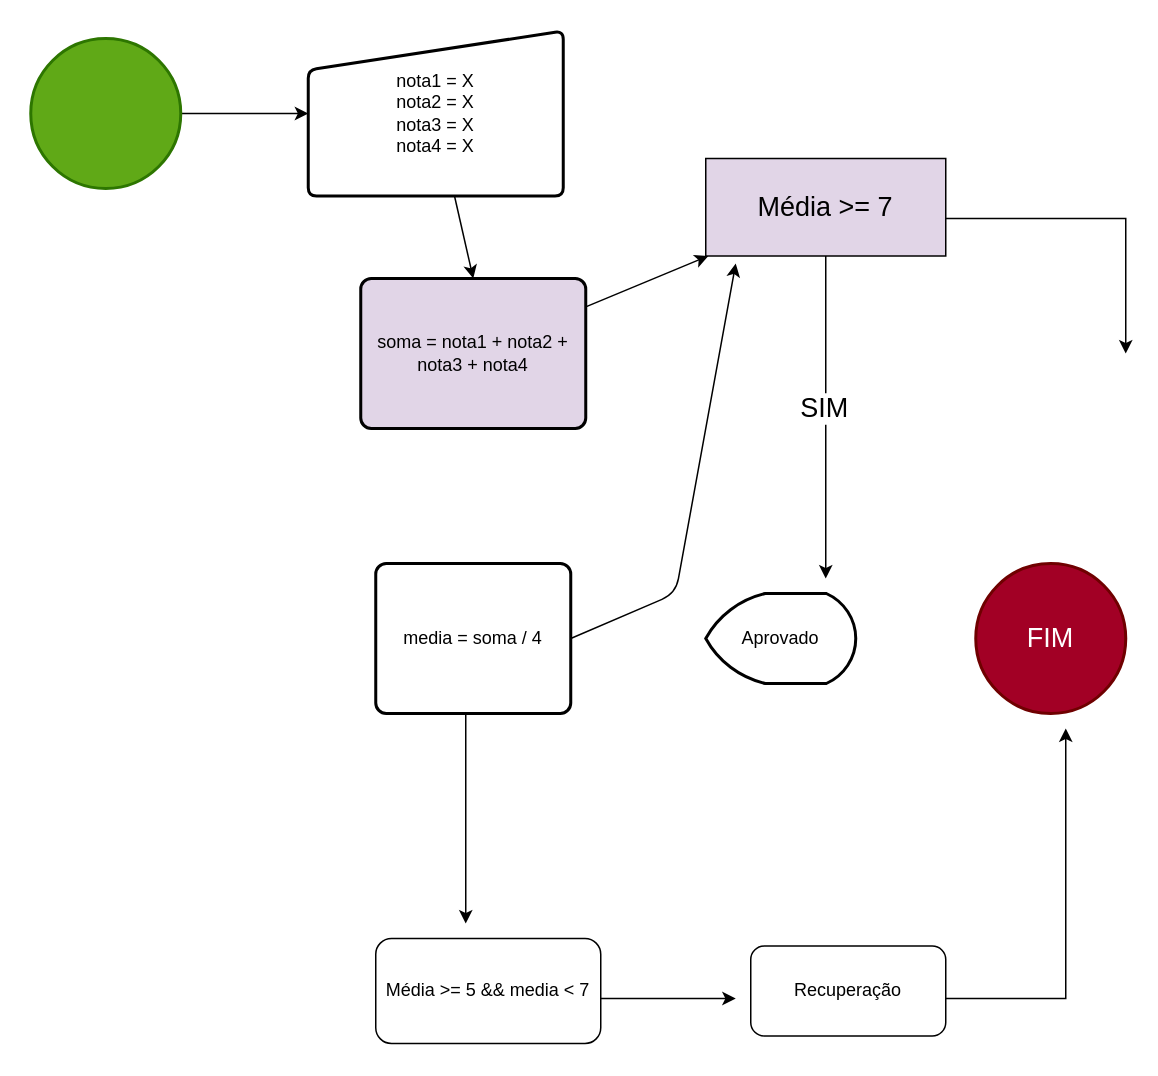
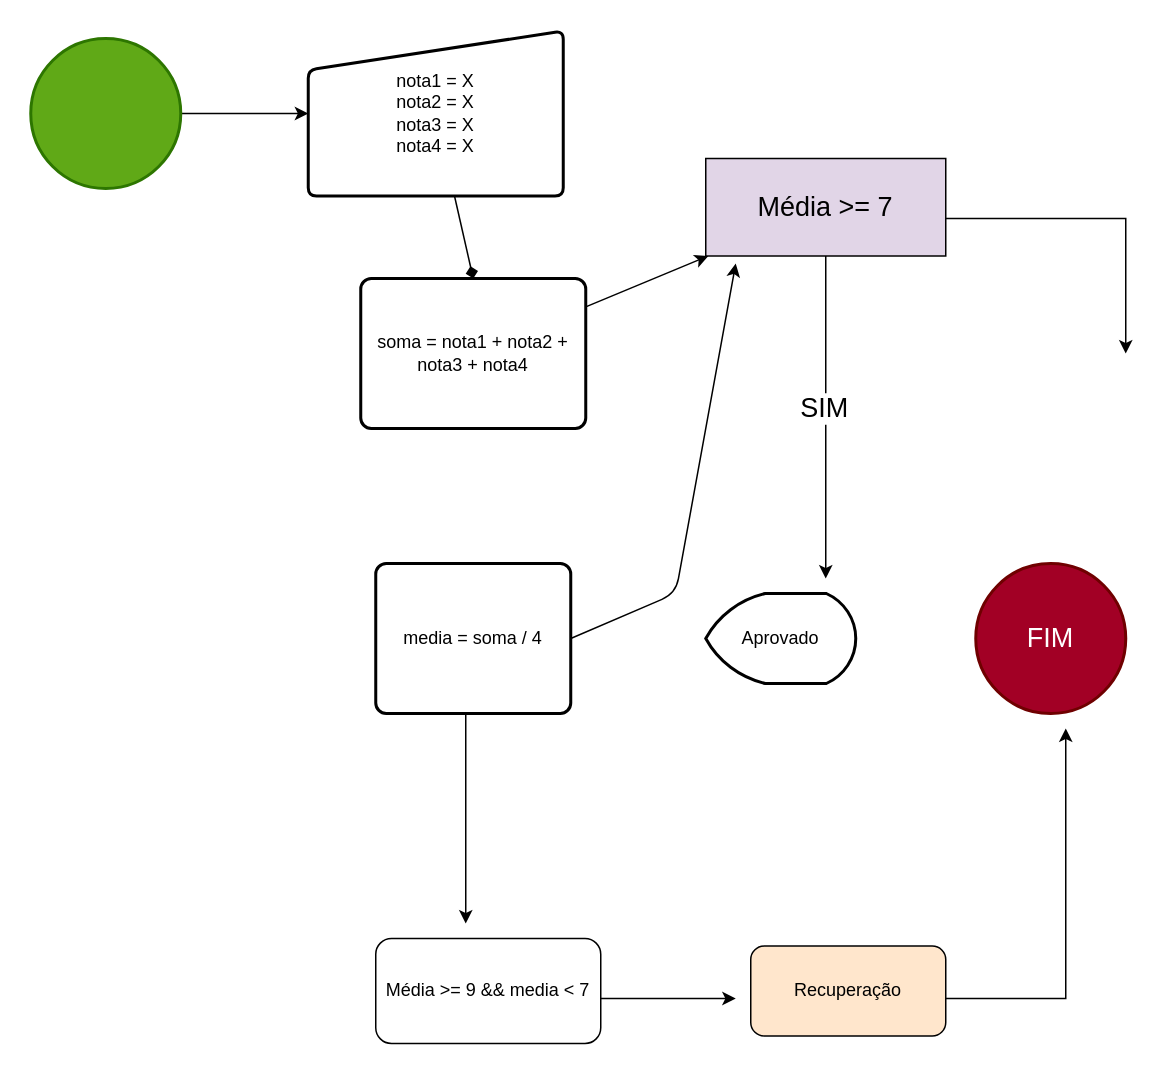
(471, 267) -> (470, 266)
(473, 353) -> (473, 353)
(488, 991) -> (488, 991)
(848, 991) -> (848, 991)
